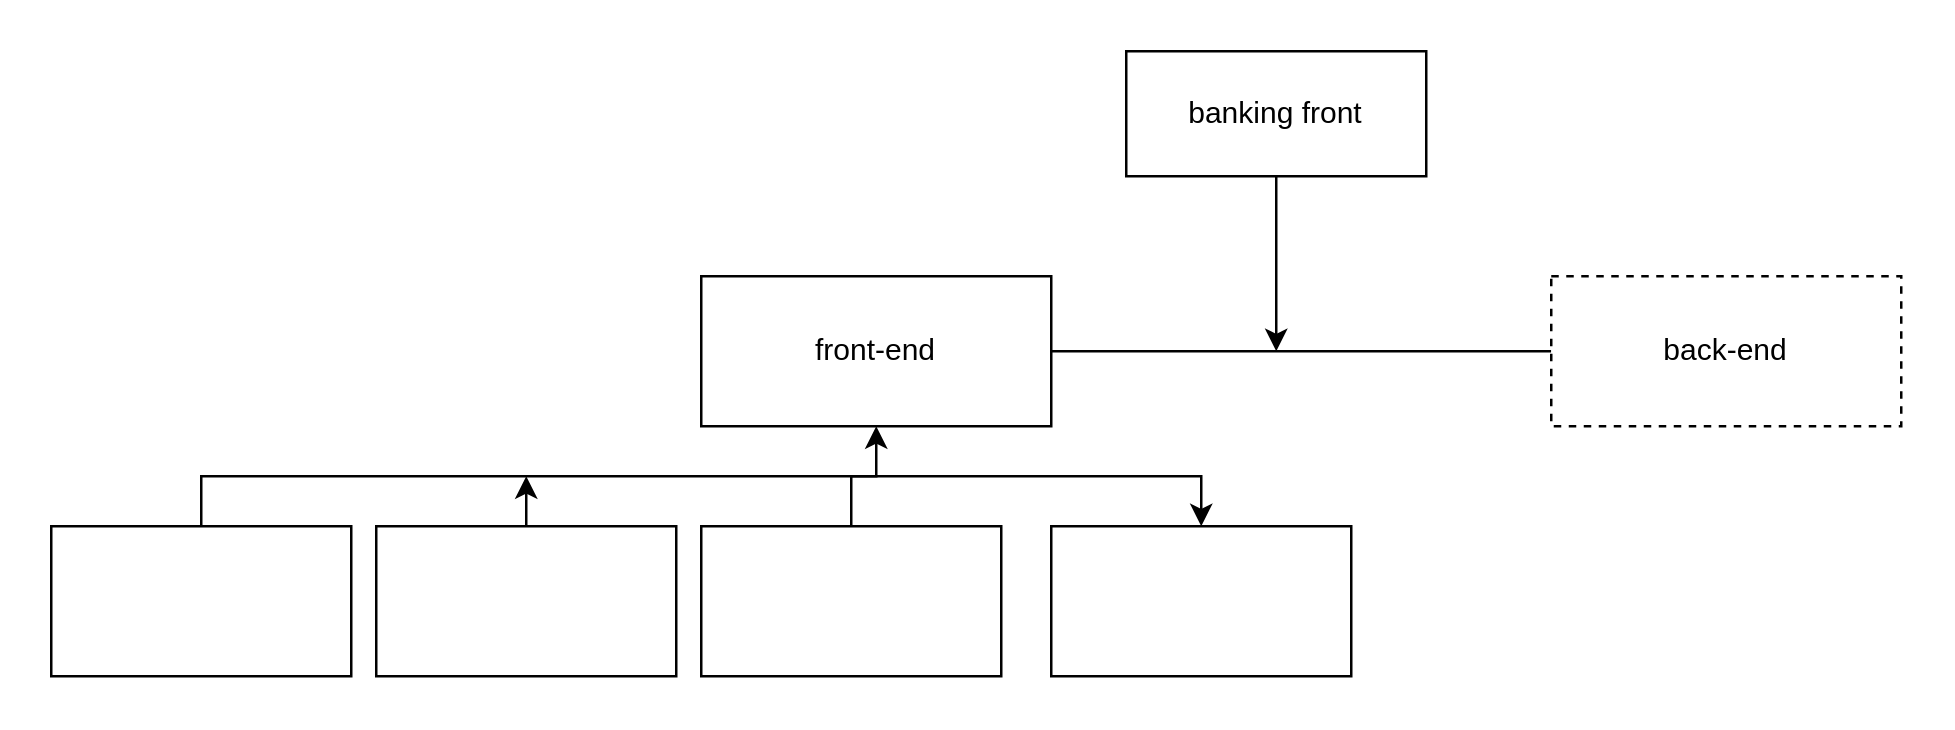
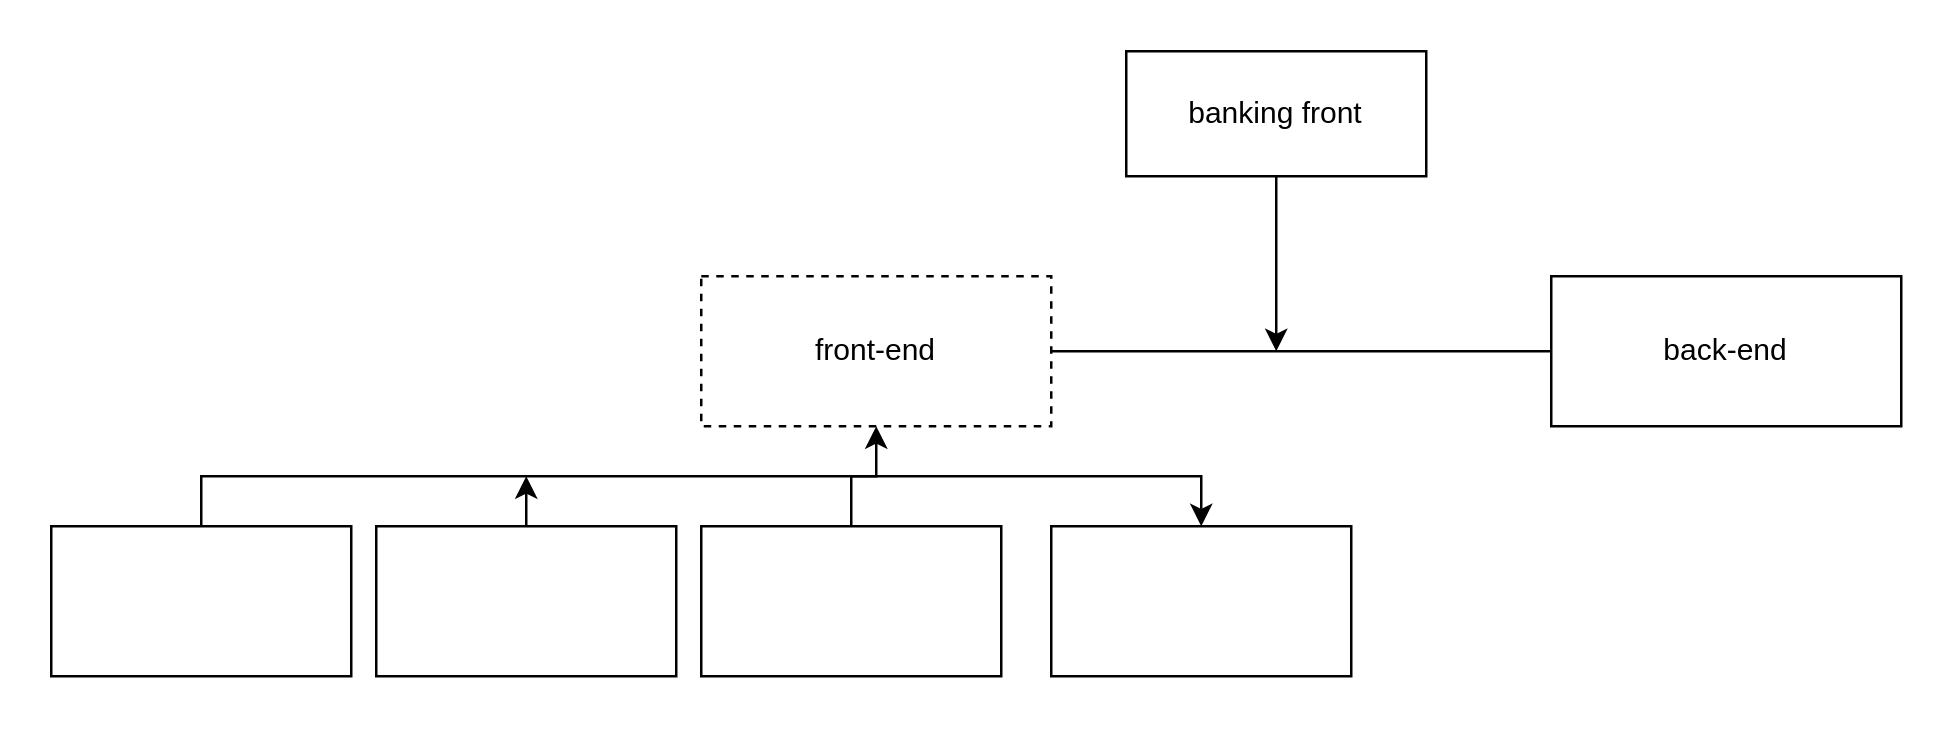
(876, 351) -> (876, 351)
(1726, 351) -> (1726, 351)
